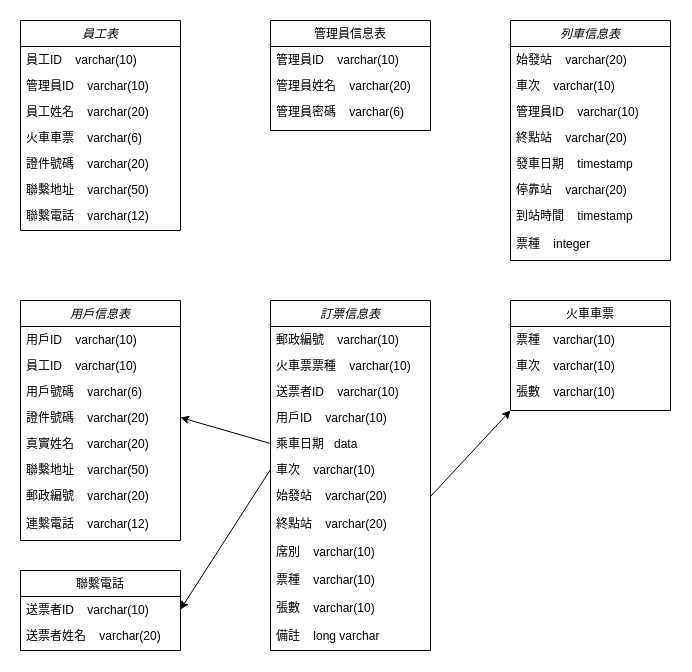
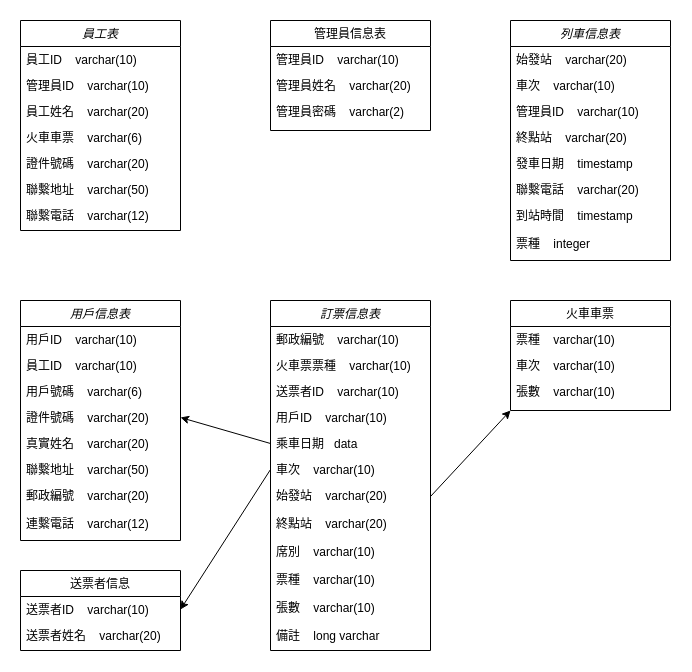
(350, 112) -> (350, 112)
(581, 190) -> (587, 190)
(100, 584) -> (100, 584)
